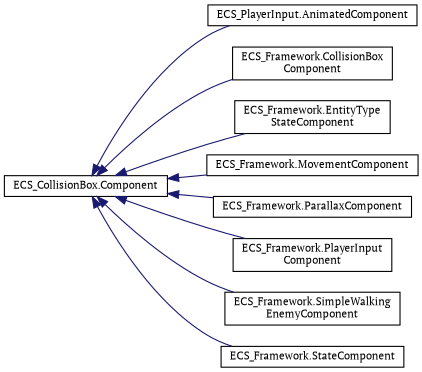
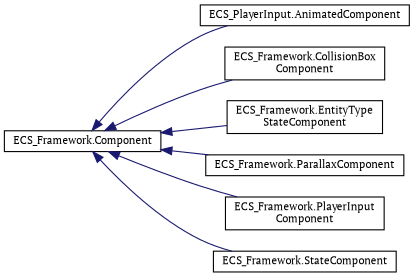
(312, 165) -> none
(86, 186) -> (83, 141)
(312, 309) -> none
